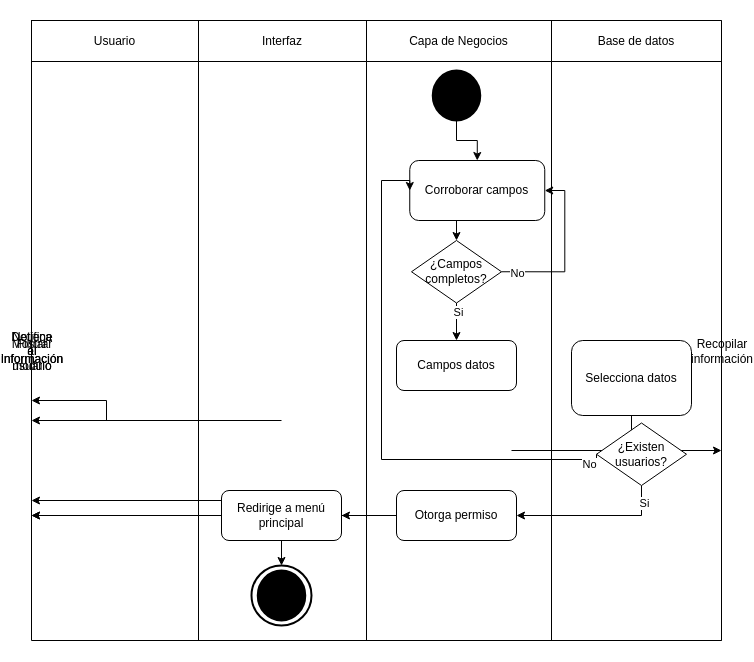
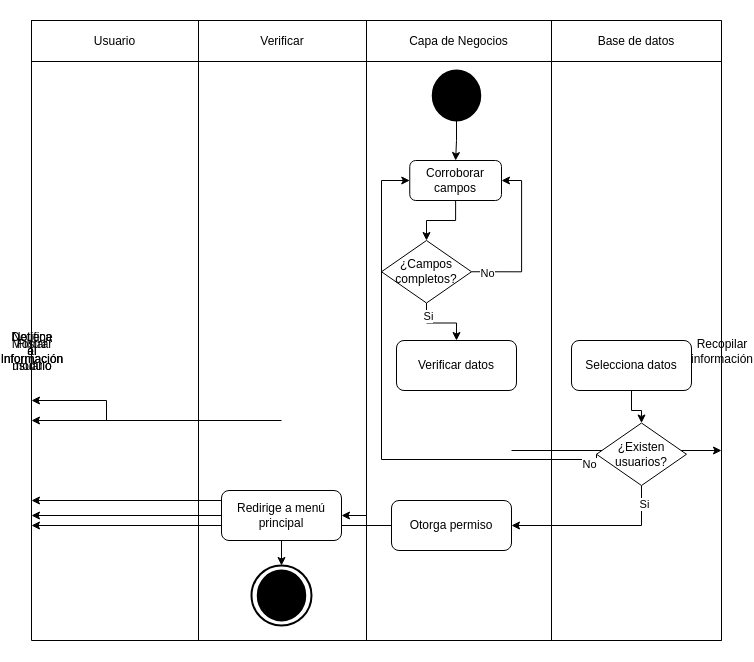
(283, 42) -> (283, 42)
(477, 191) -> (456, 181)
(457, 272) -> (427, 272)
(457, 366) -> (457, 366)
(632, 378) -> (632, 366)
(457, 516) -> (452, 526)
